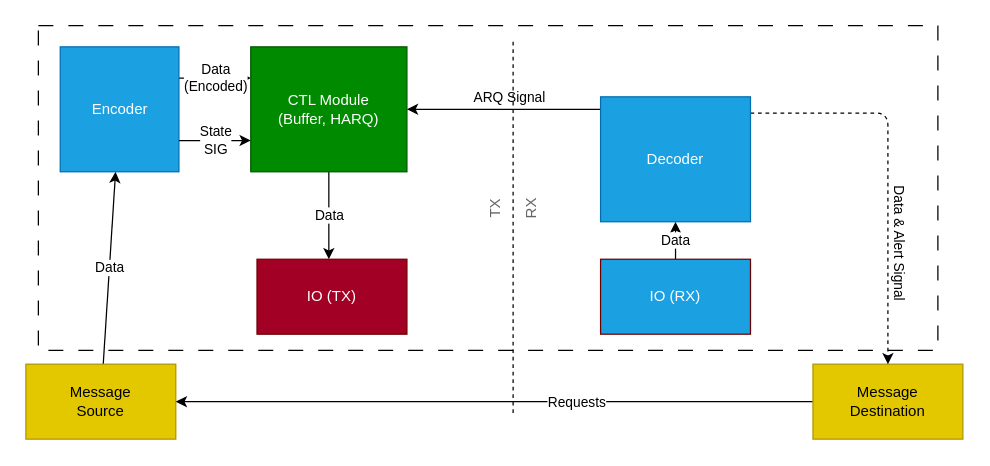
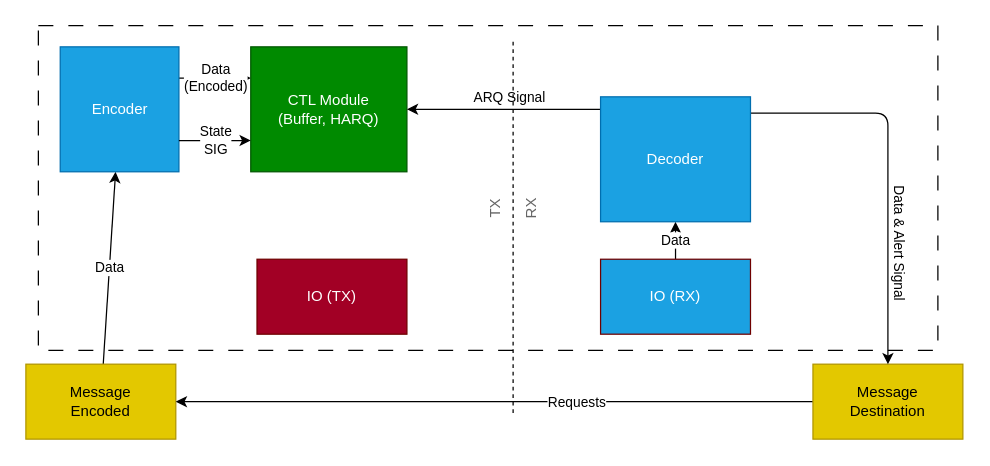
(888, 172) -> (888, 172)
(329, 211) -> none
(101, 402) -> (101, 402)
